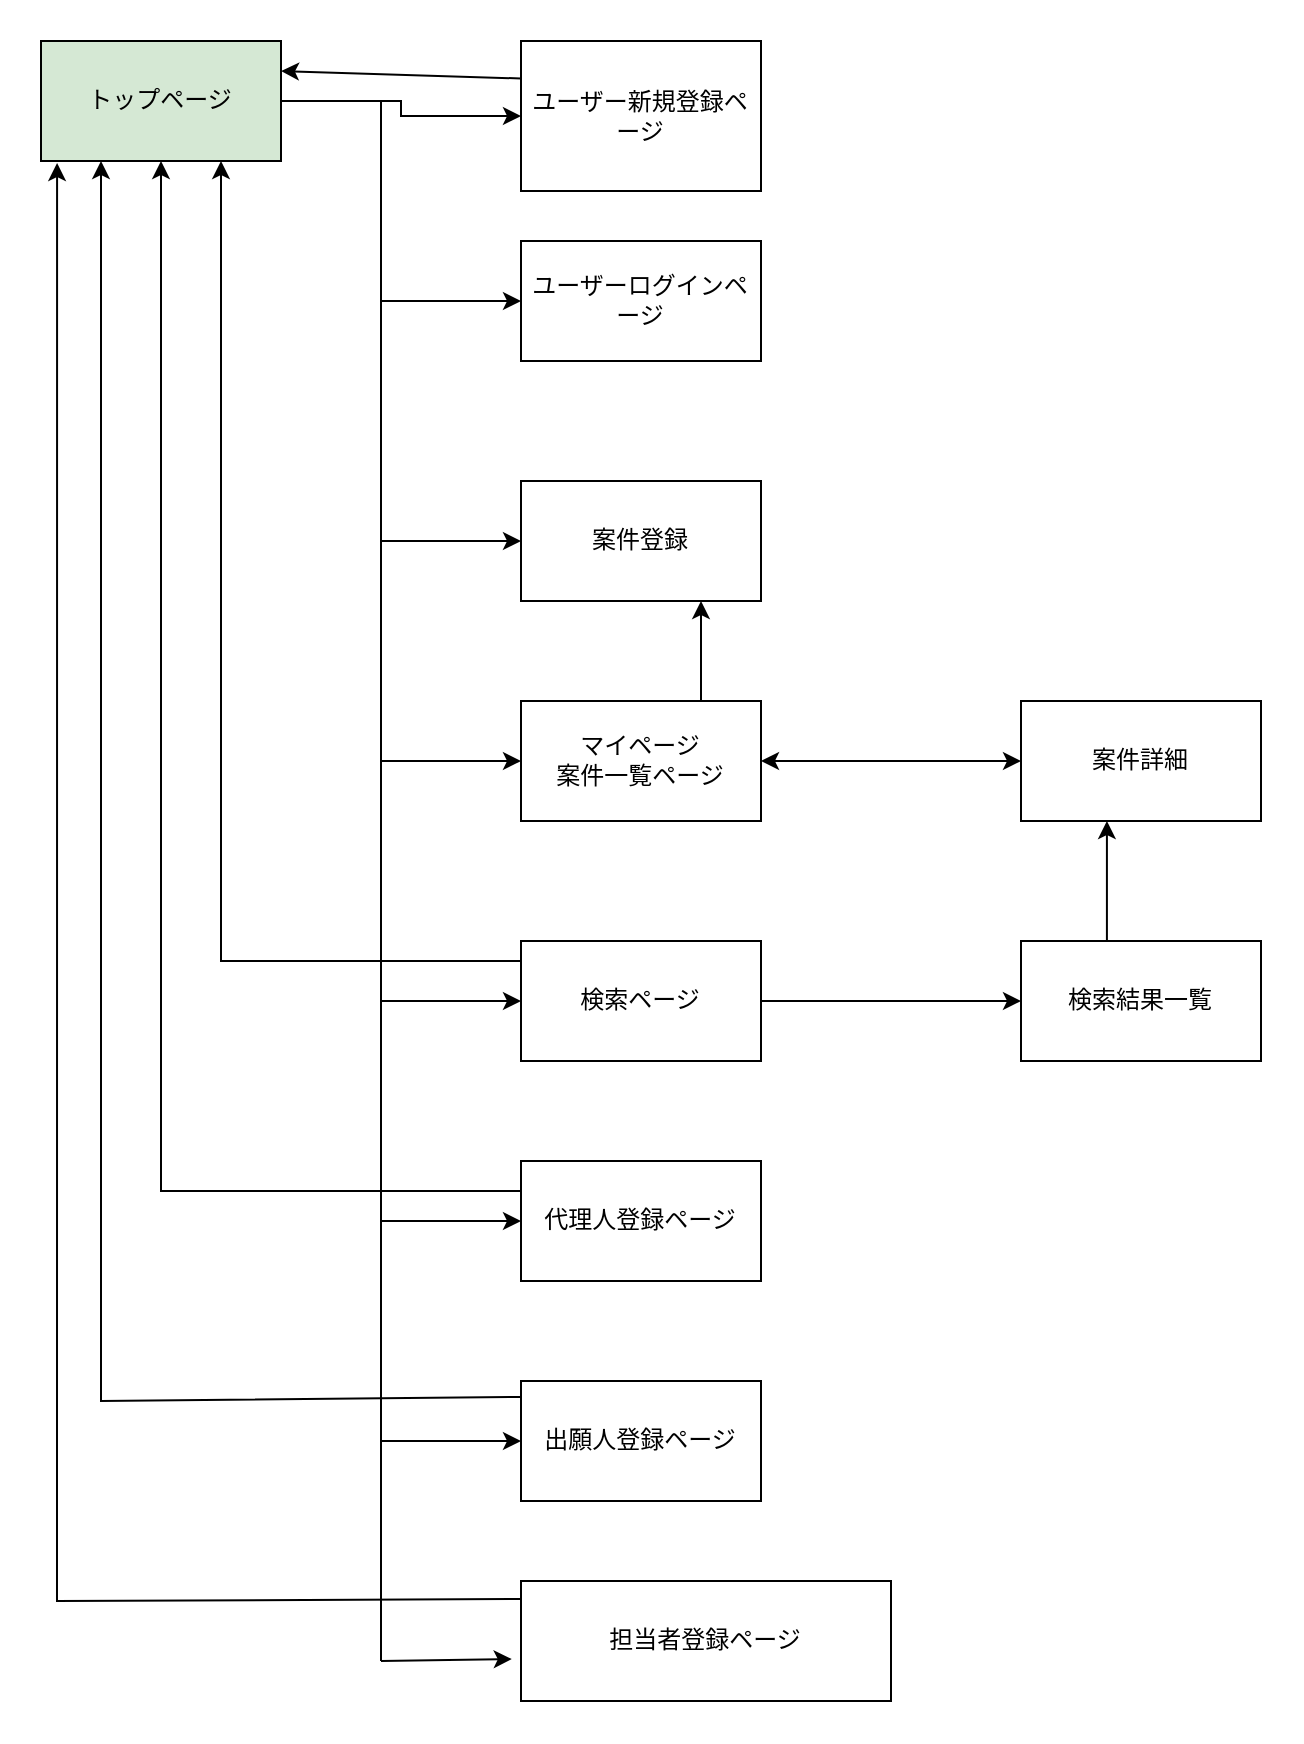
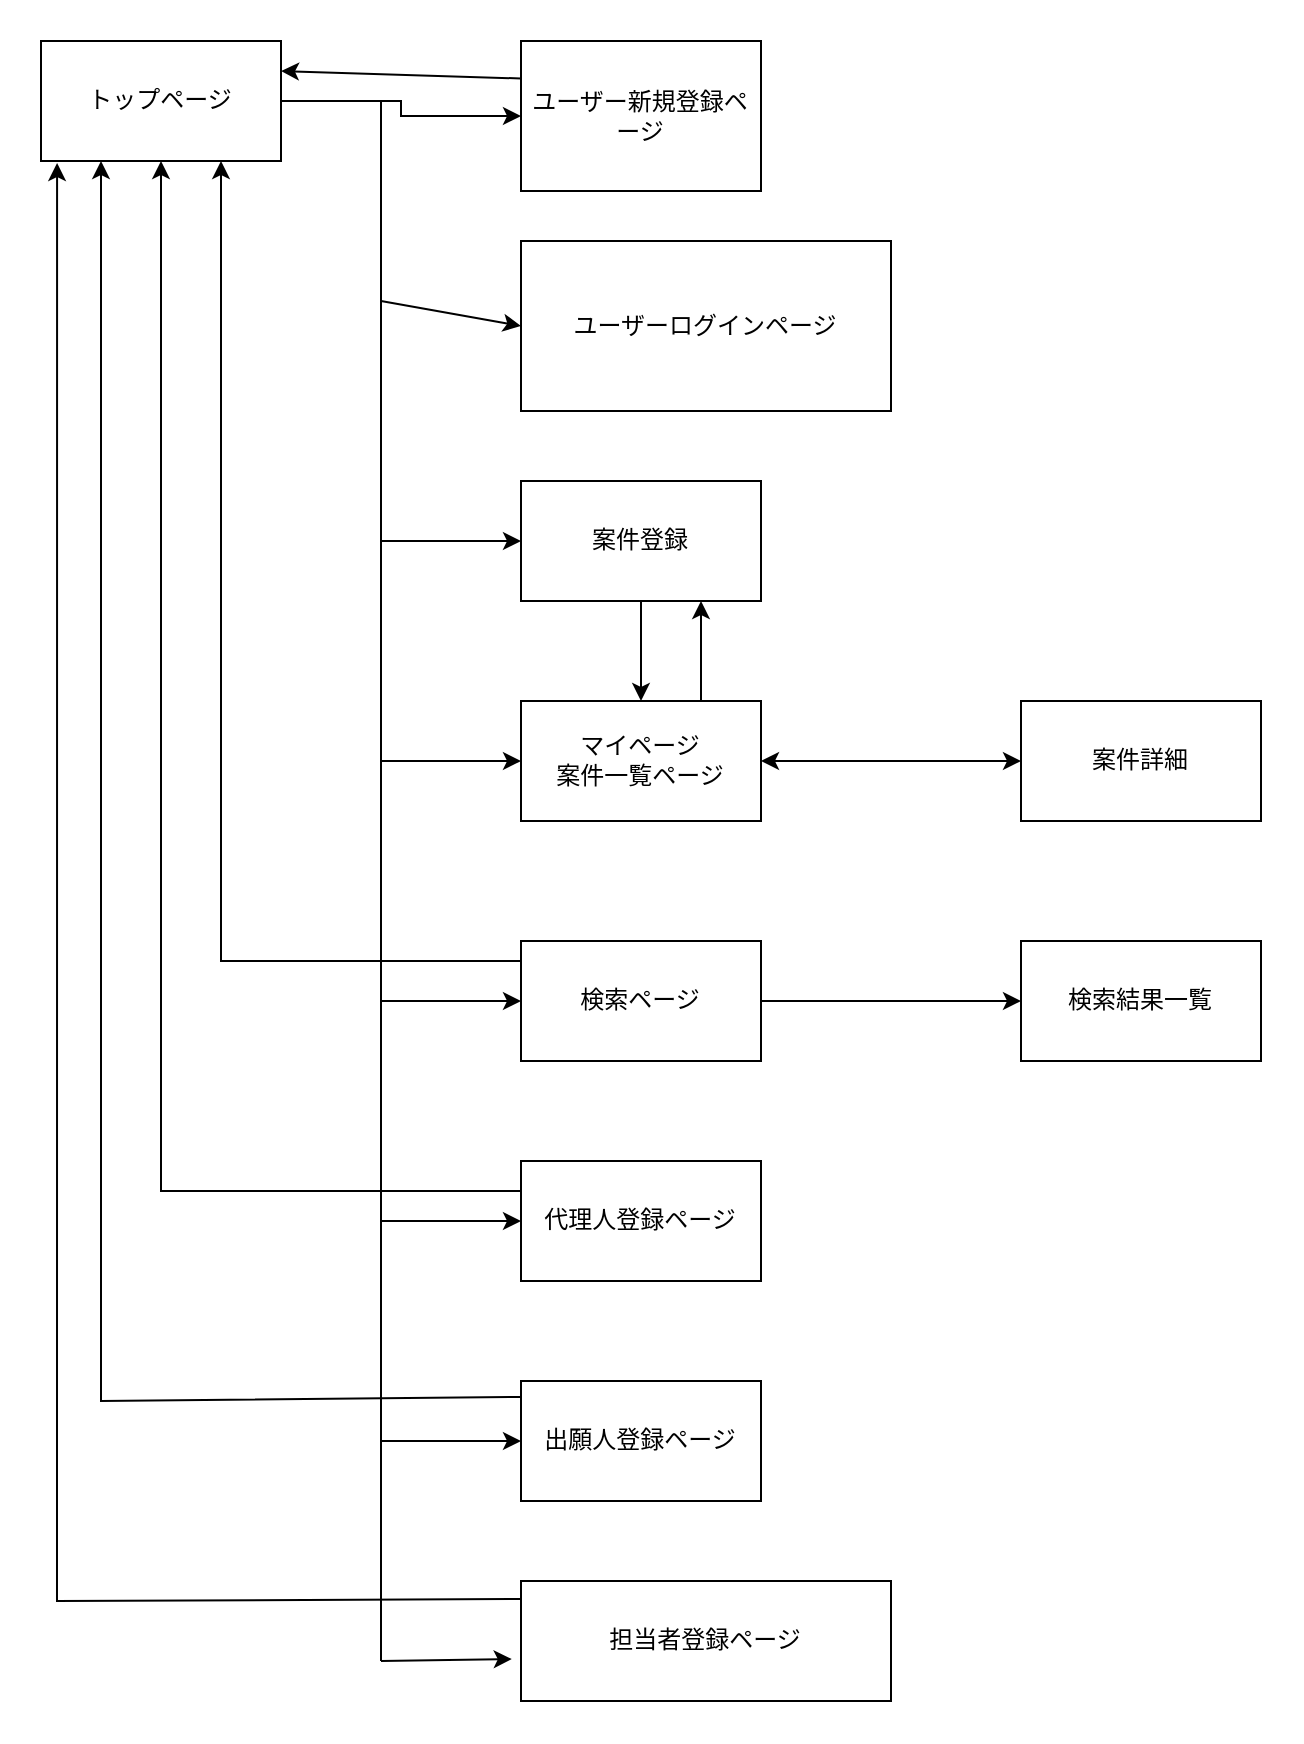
(161, 101) -> (161, 101)
(641, 301) -> (706, 326)
none -> (641, 644)
(1107, 888) -> none
